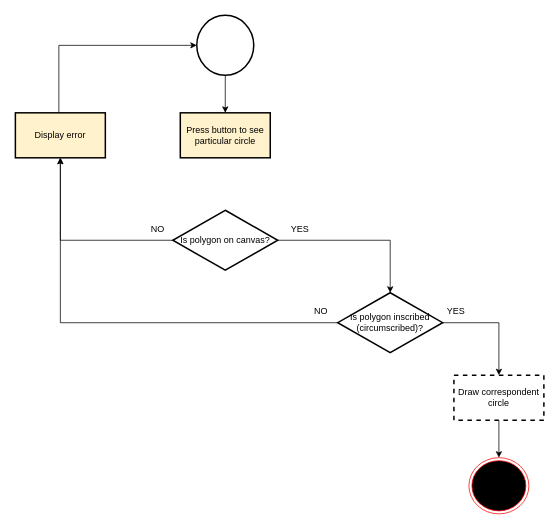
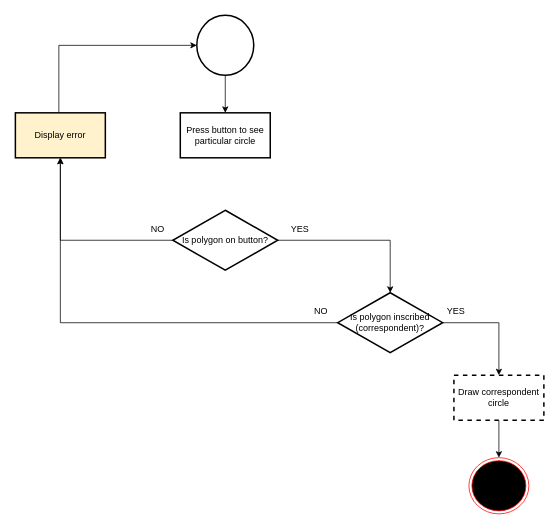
(225, 135) -> (225, 135)
(225, 240) -> (225, 240)
(390, 323) -> (390, 323)
